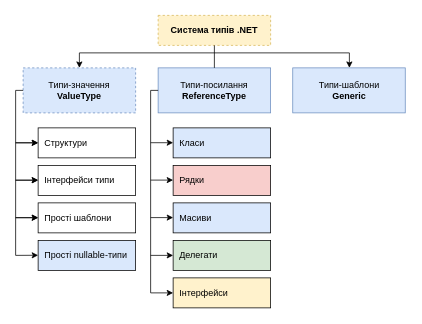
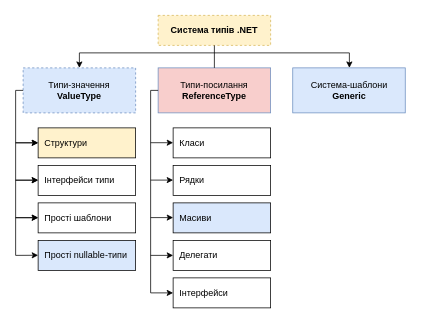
(214, 90) -> (214, 90)
(349, 90) -> (349, 90)
(87, 143) -> (87, 143)
(222, 143) -> (222, 143)
(222, 180) -> (222, 180)
(222, 255) -> (222, 255)
(222, 293) -> (222, 293)
